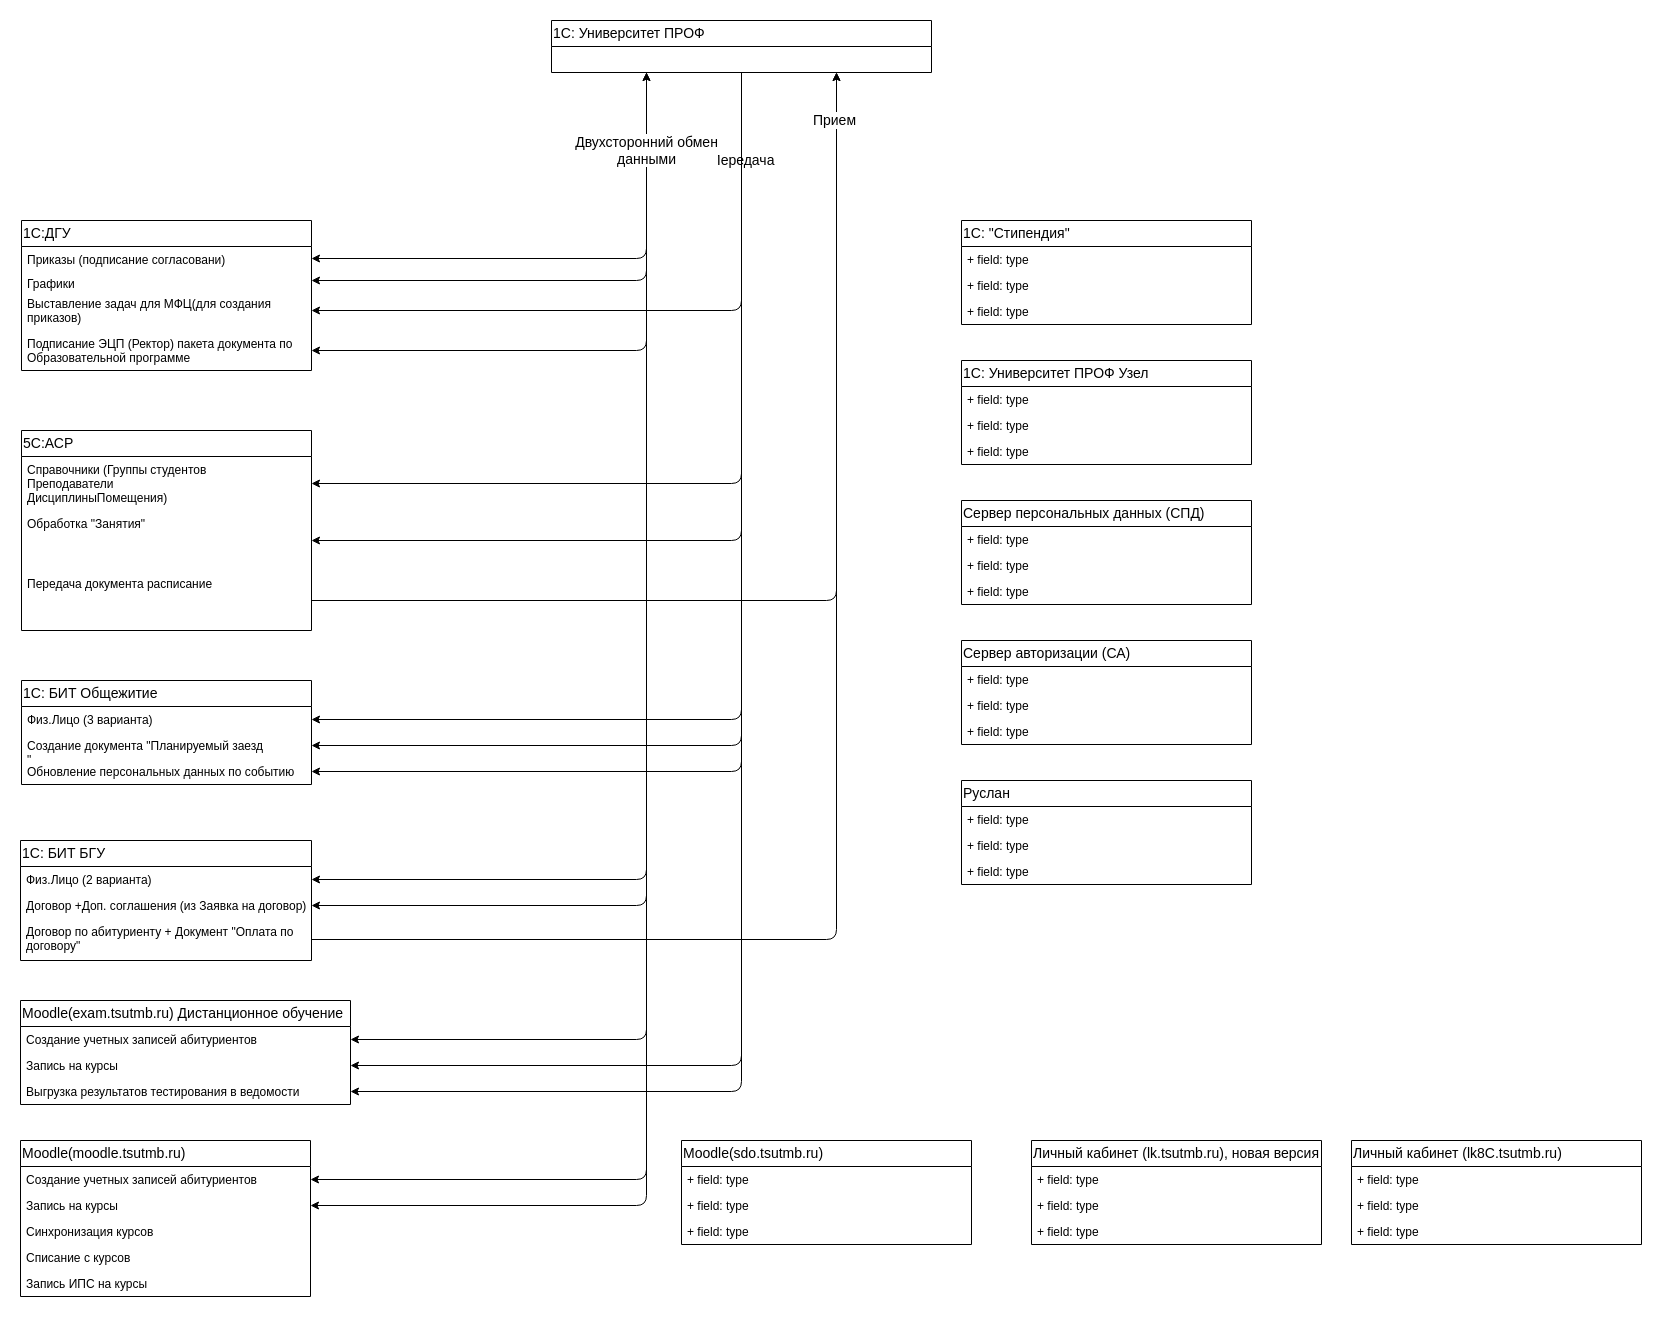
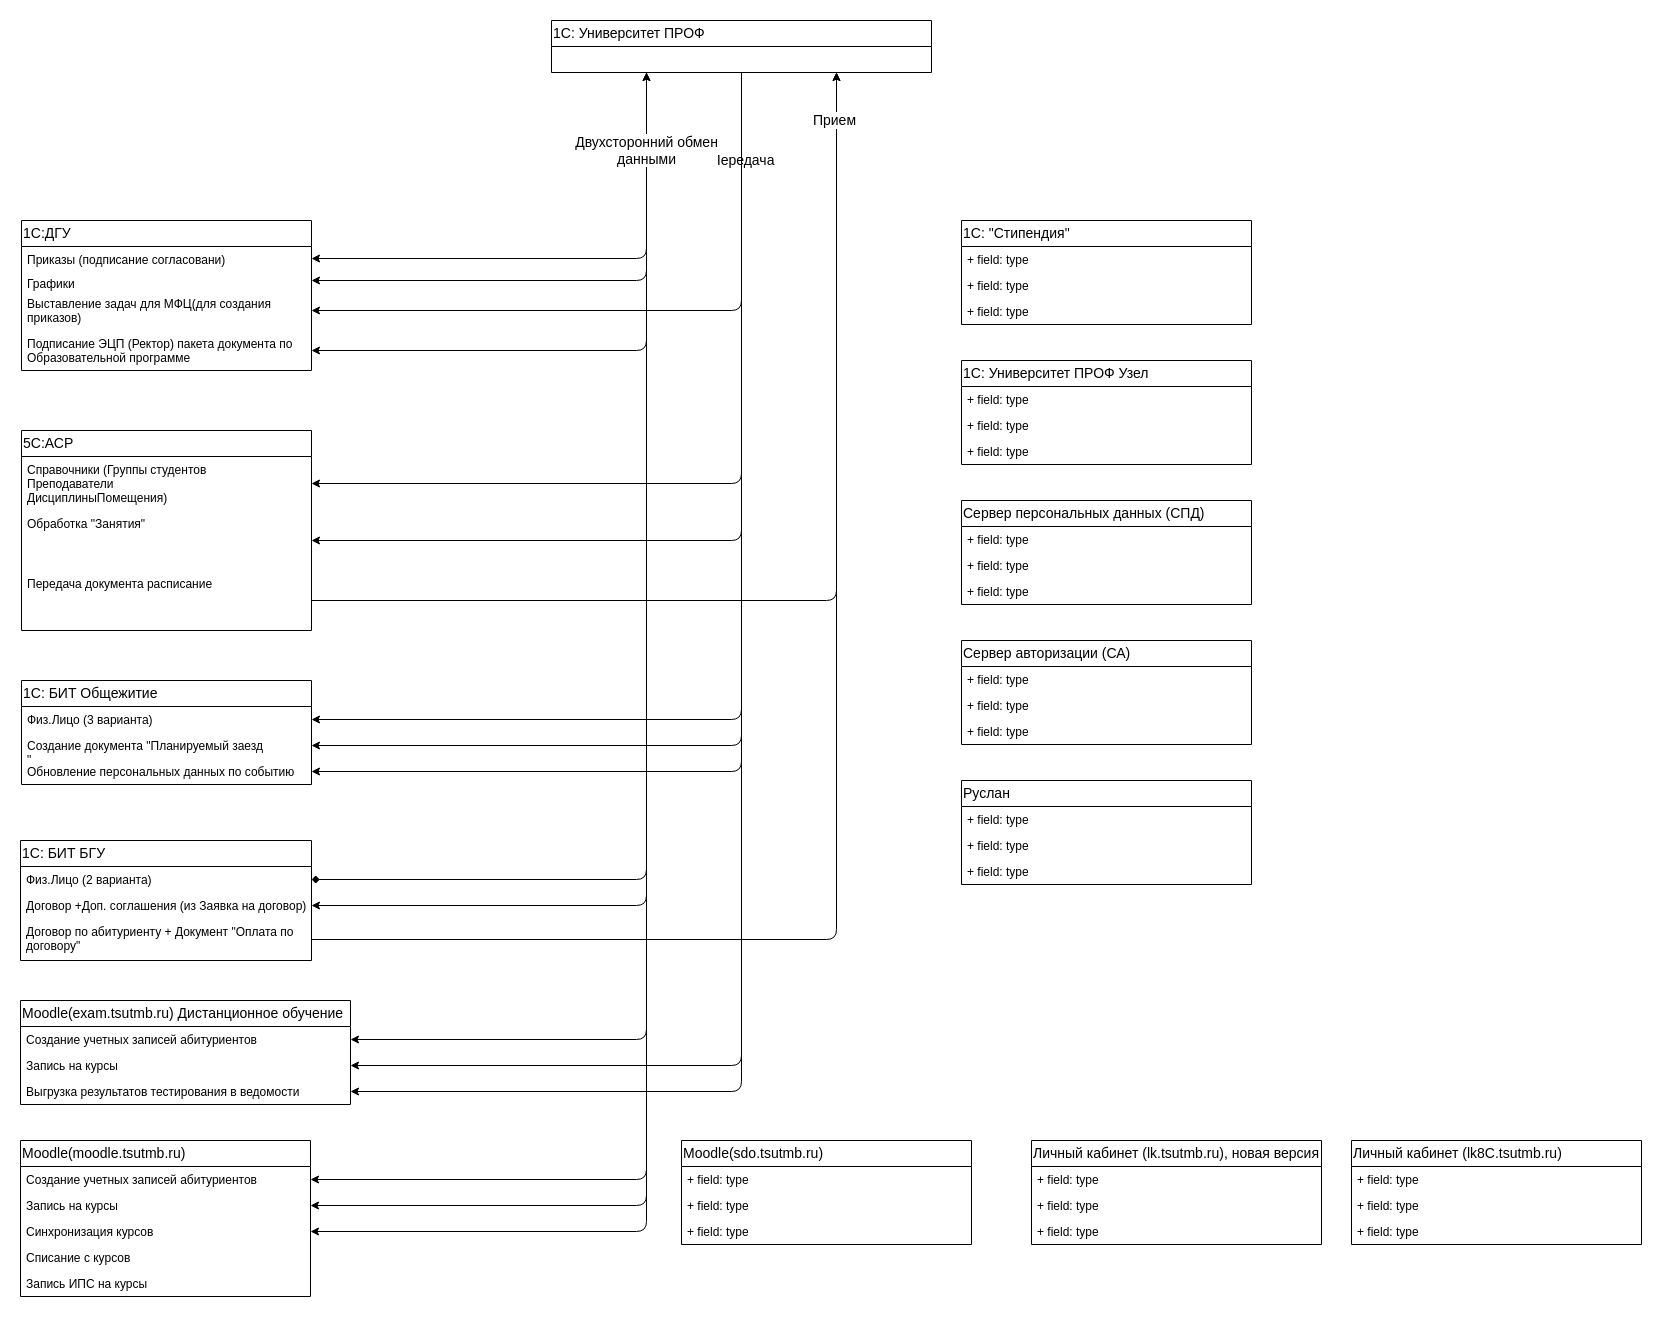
(320, 880) -> (320, 880)
none -> (492, 1232)
